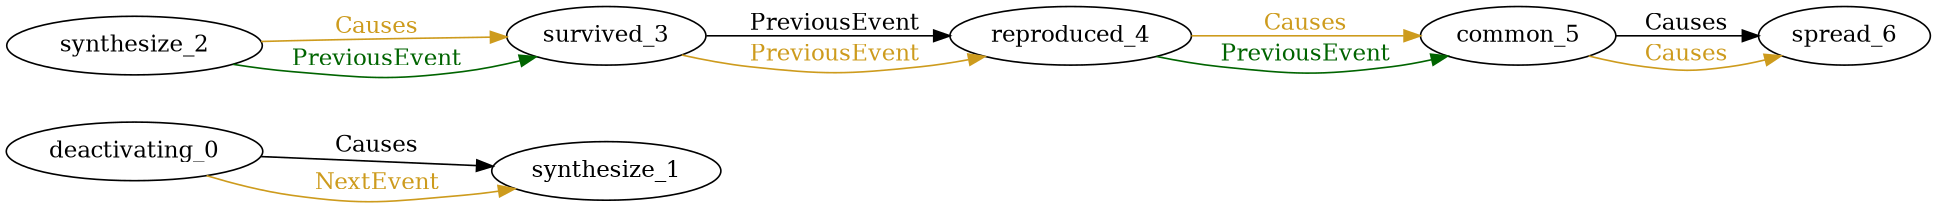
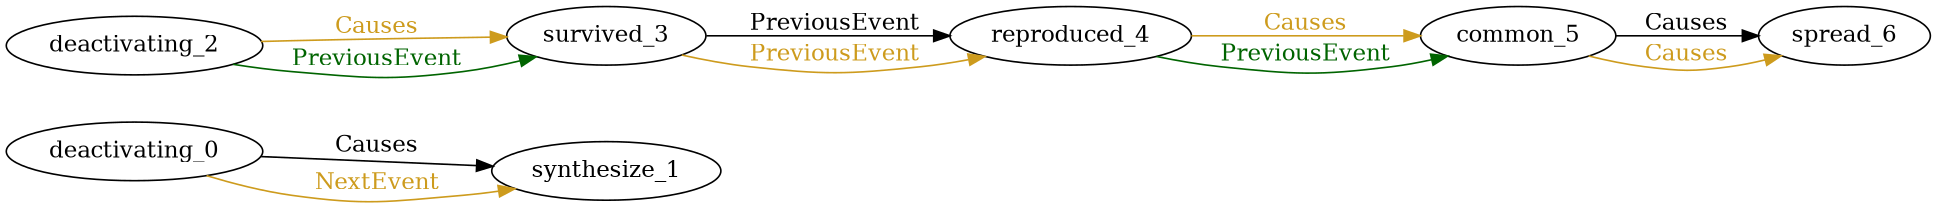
(135, 46) -> (135, 46)
